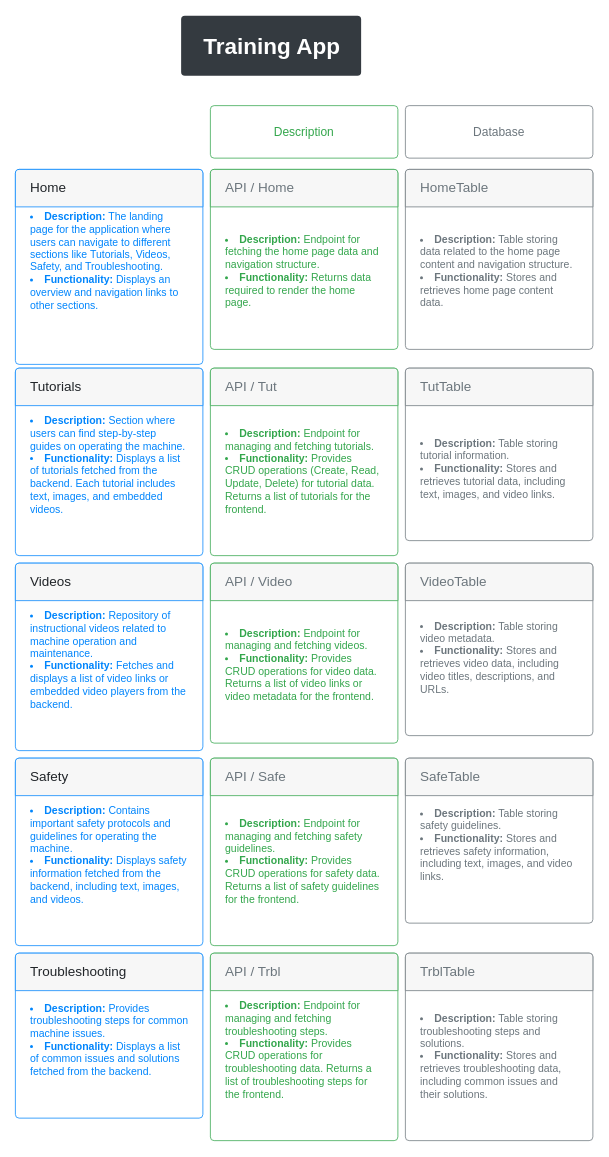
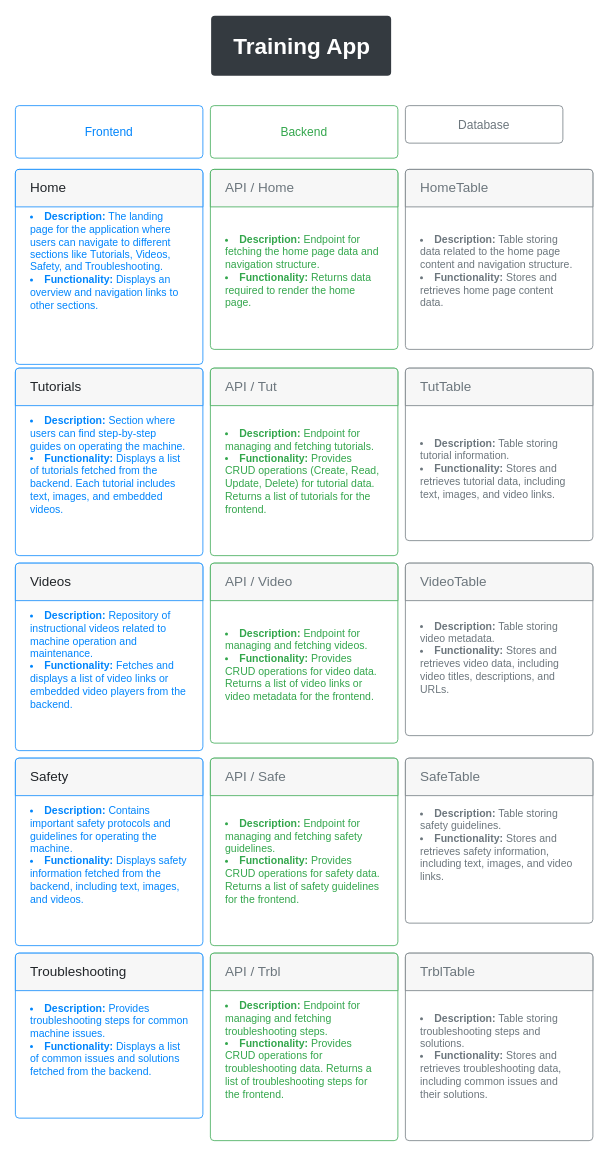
(271, 45) -> (301, 45)
none -> (109, 132)
(304, 132) -> (304, 132)
(499, 132) -> (484, 124)
